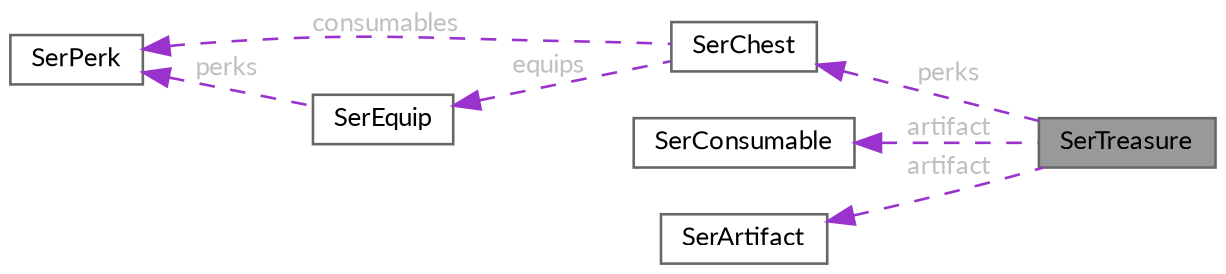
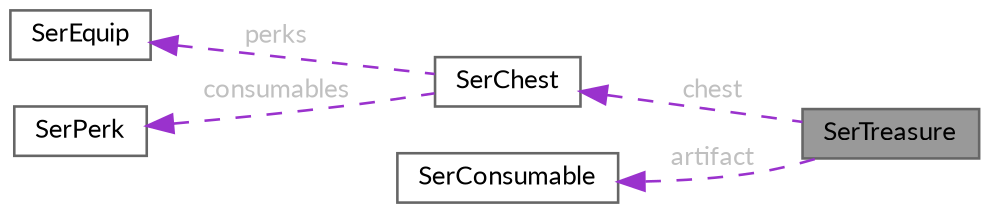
(547, 66) -> (274, 36)
(947, 74) -> (710, 91)
(241, 92) -> none
(744, 239) -> none
